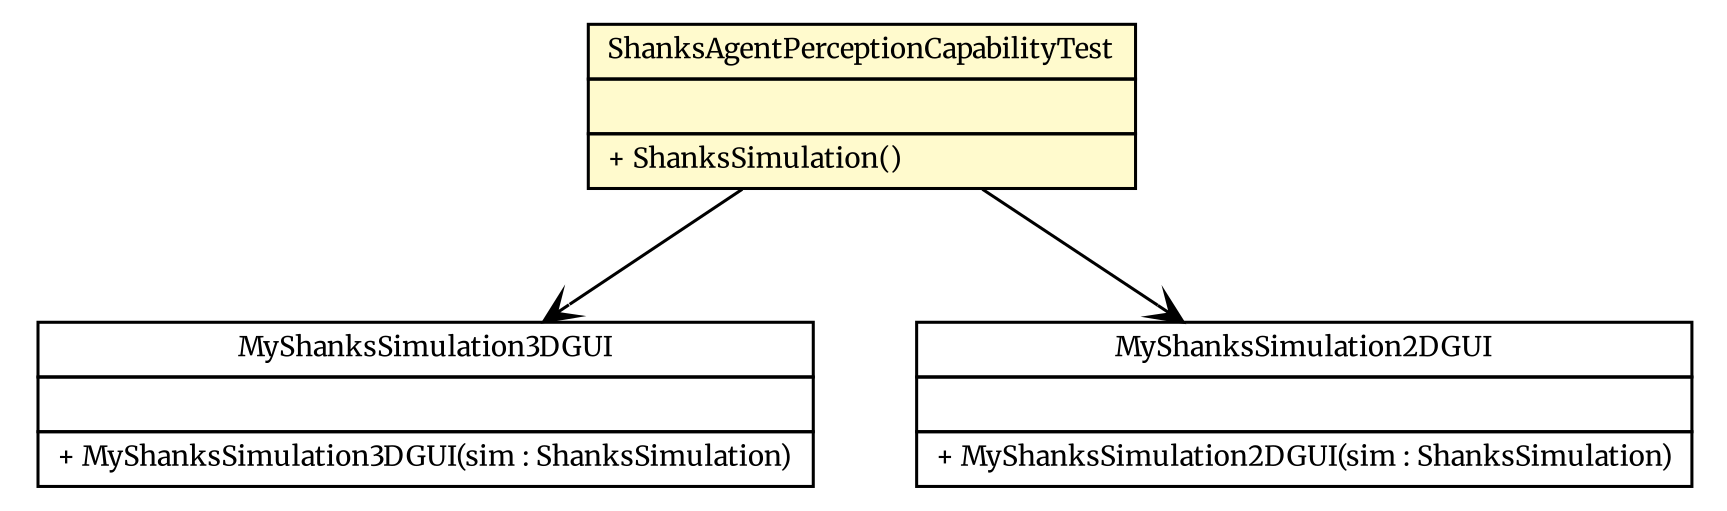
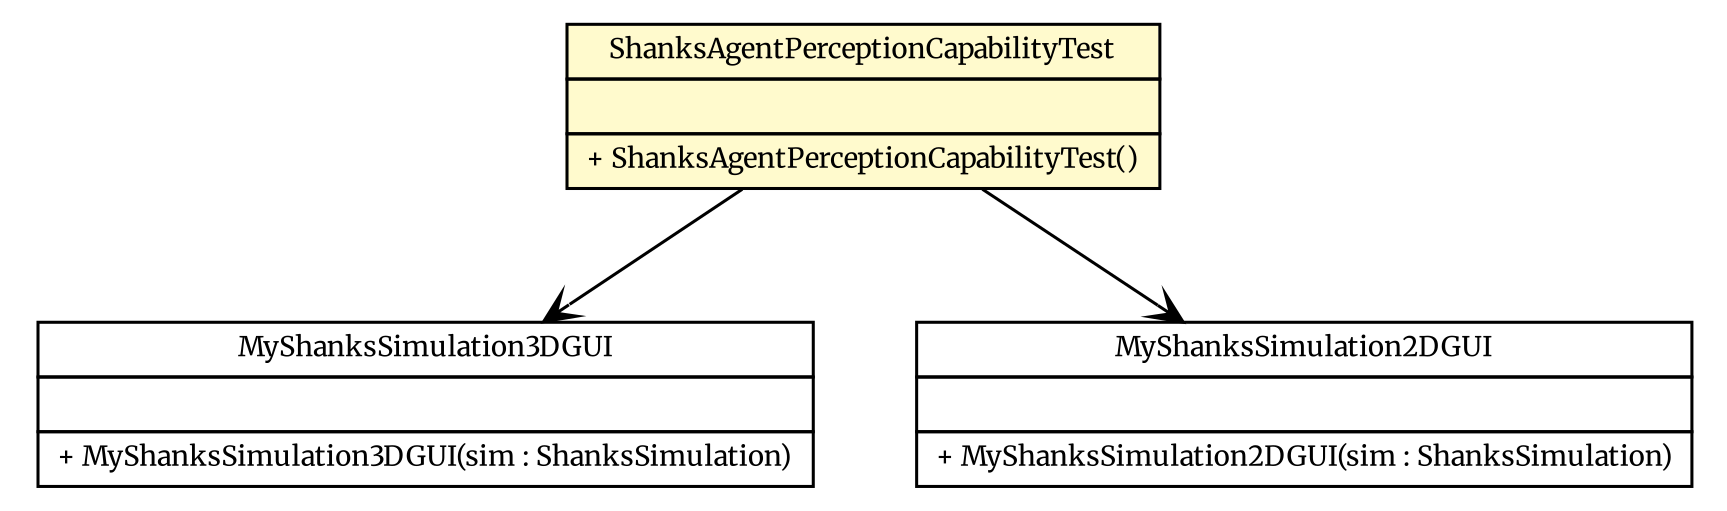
(756, 160) -> (863, 160)
